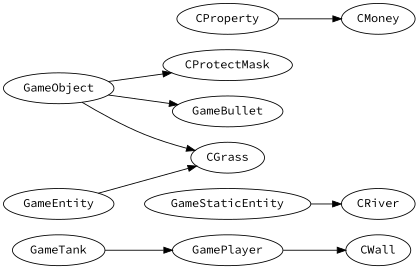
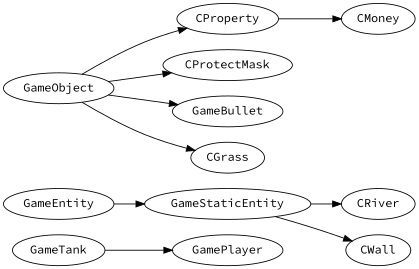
none -> (129, 49)
(143, 181) -> (125, 204)
(310, 250) -> (310, 227)
